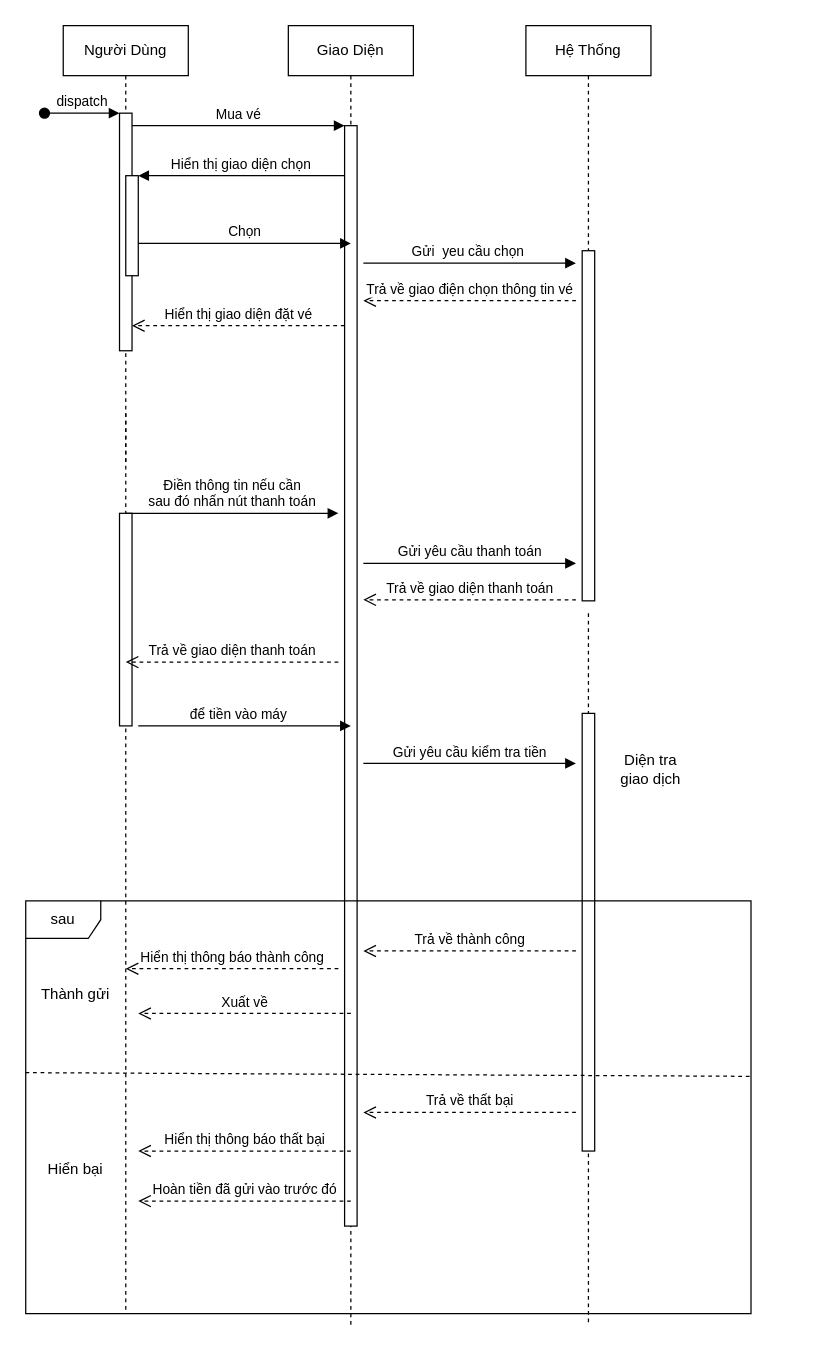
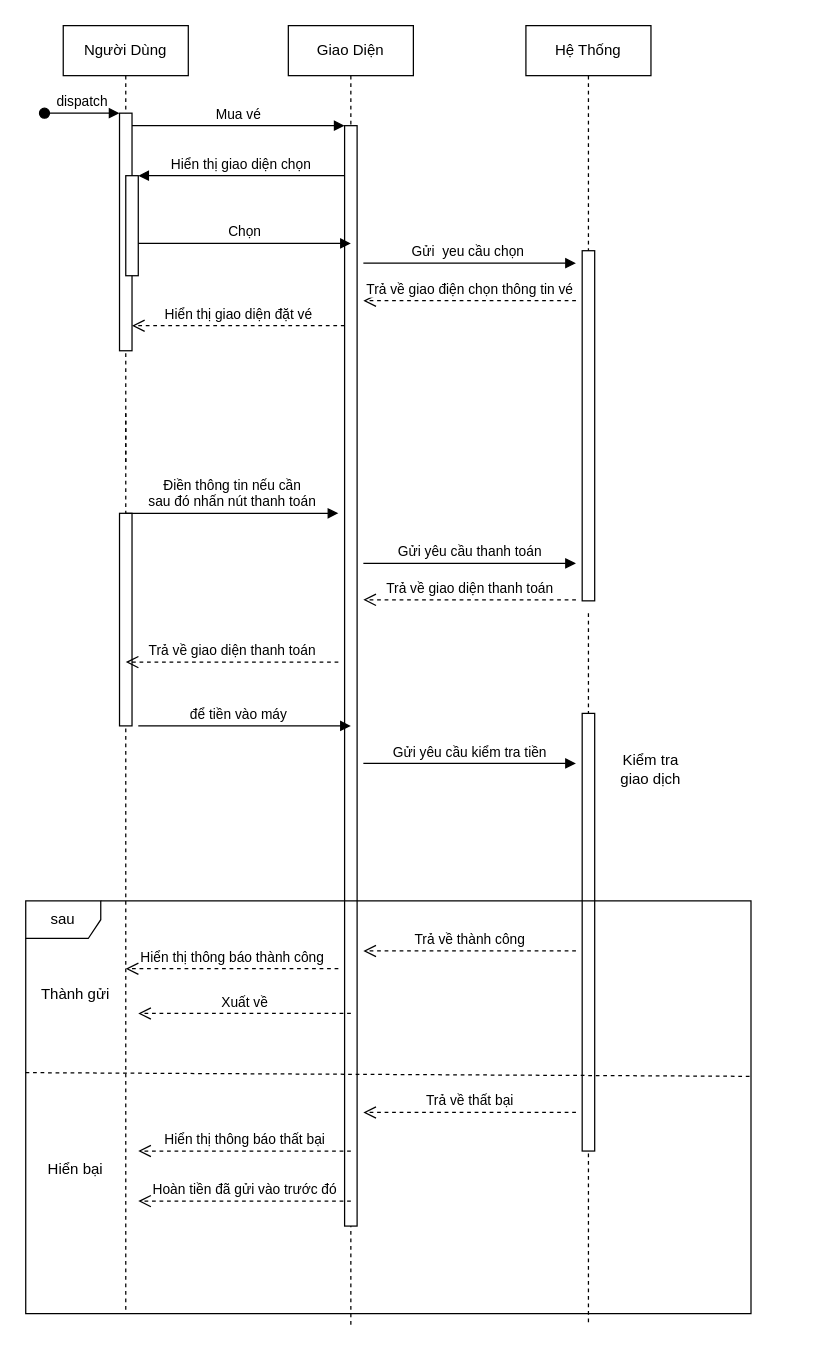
(651, 769) -> (651, 769)
